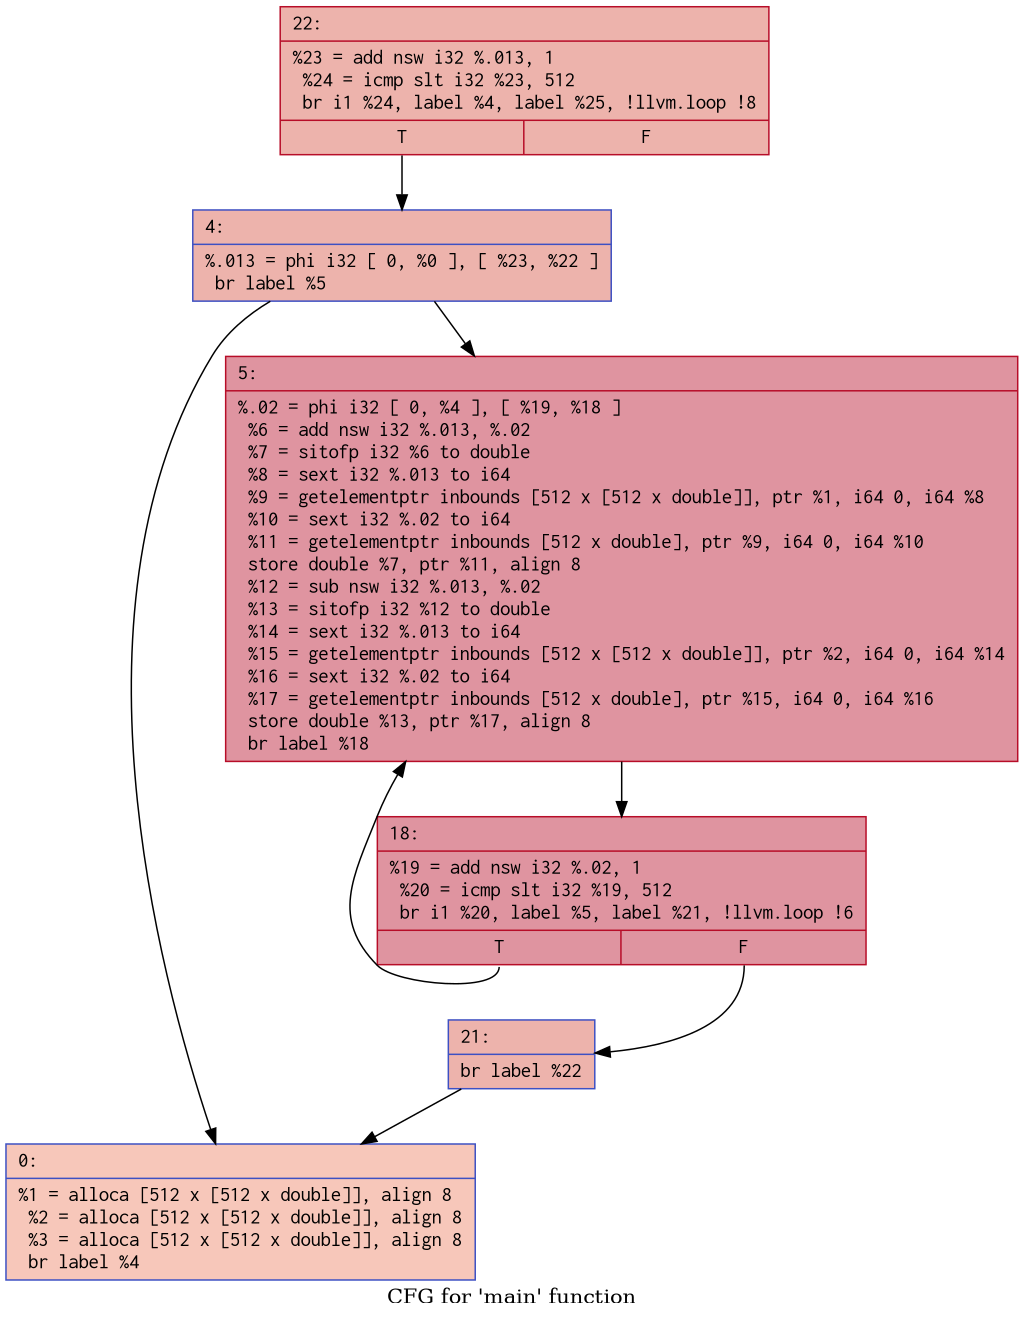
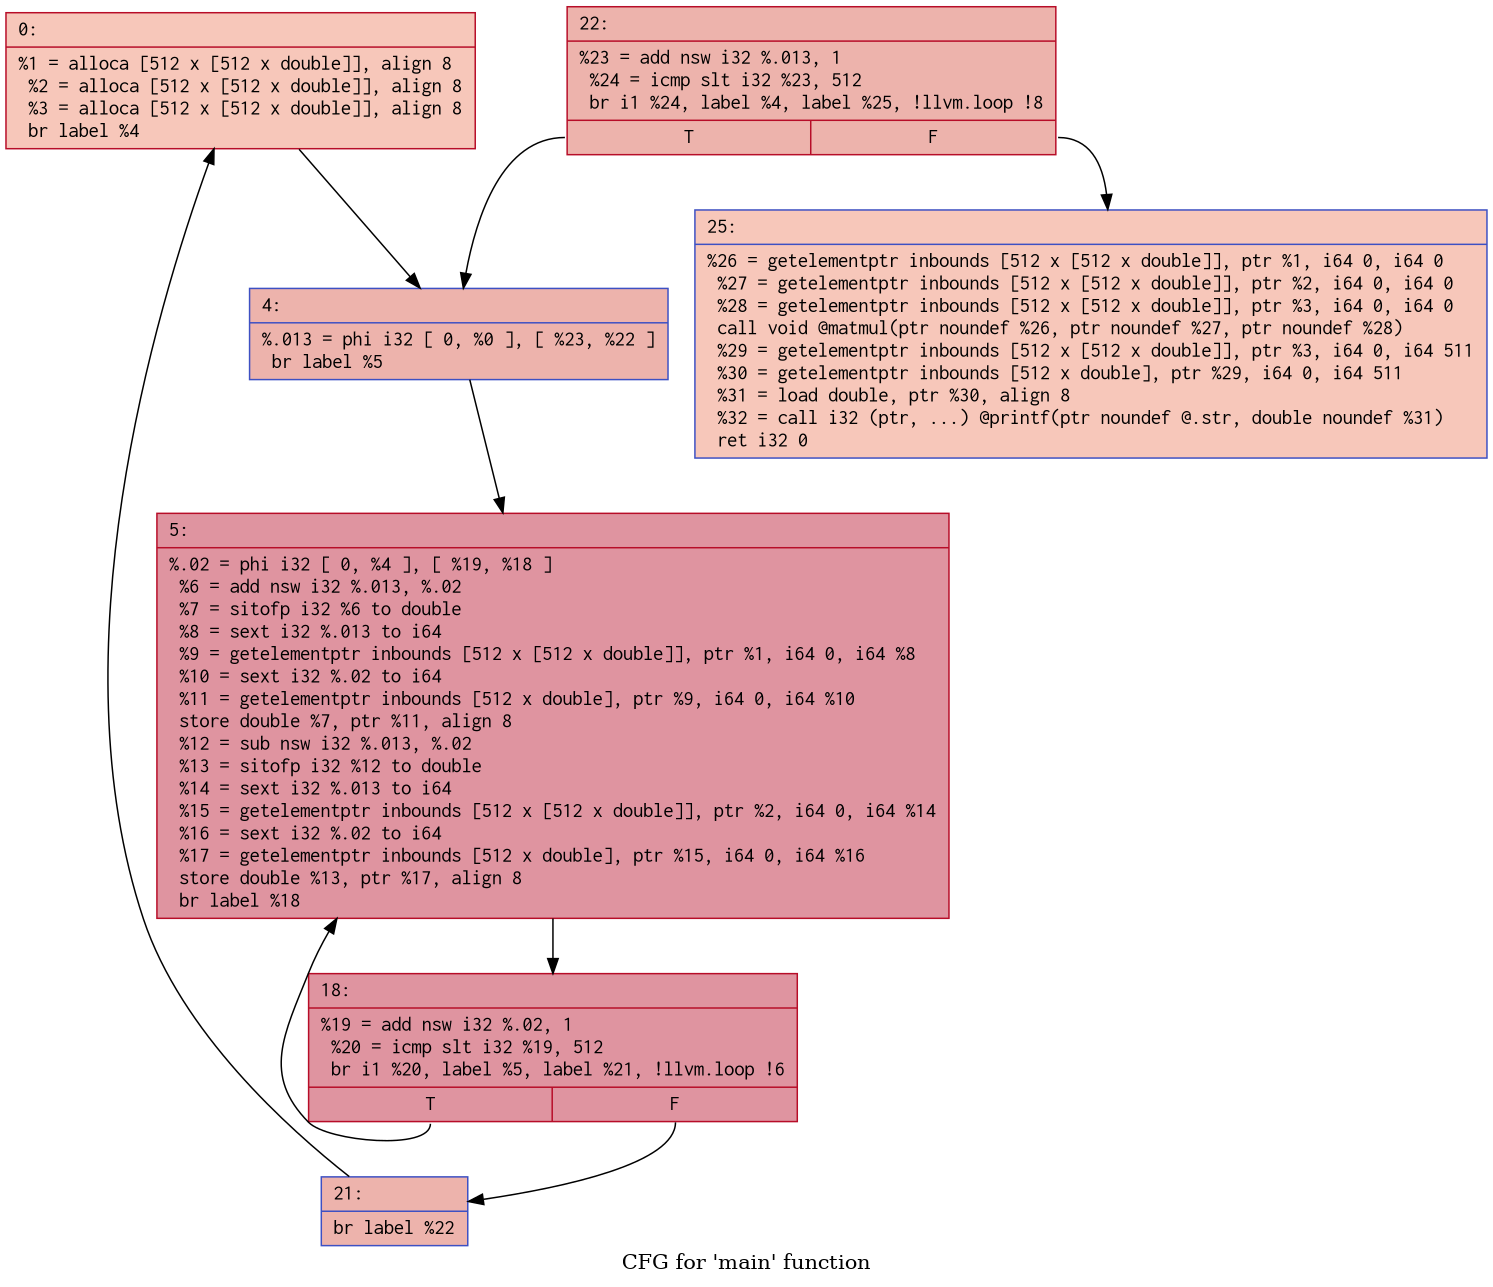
none -> (1091, 334)
(133, 700) -> (355, 213)
(241, 1212) -> (241, 81)
